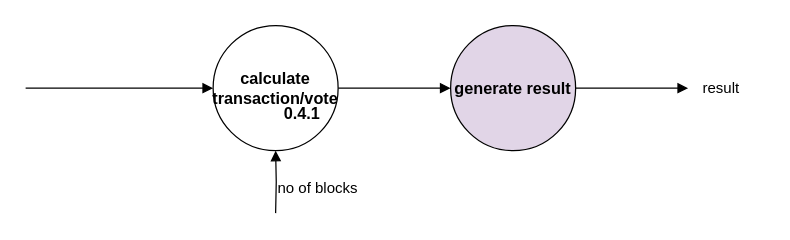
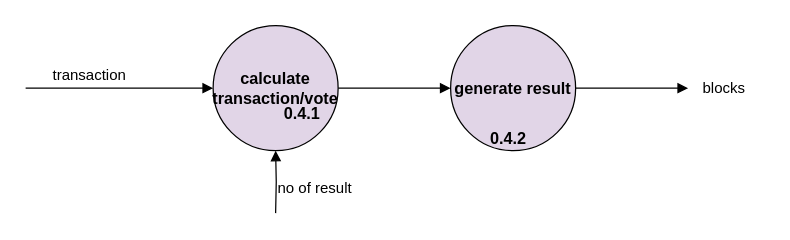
none -> (94, 76)
(276, 88) -> (276, 88)
(726, 88) -> (726, 88)
none -> (513, 138)
(323, 188) -> (323, 188)
